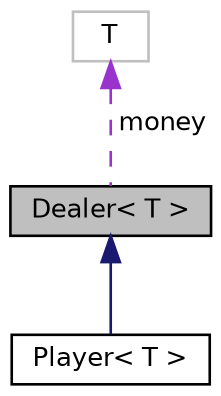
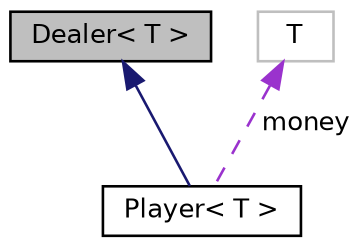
(111, 137) -> (242, 136)
